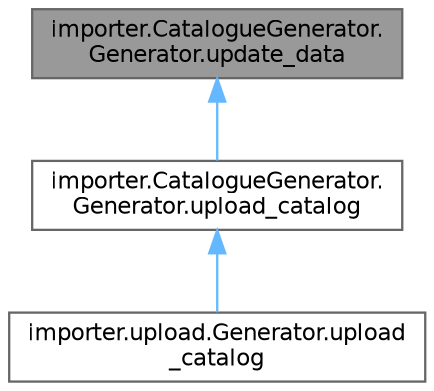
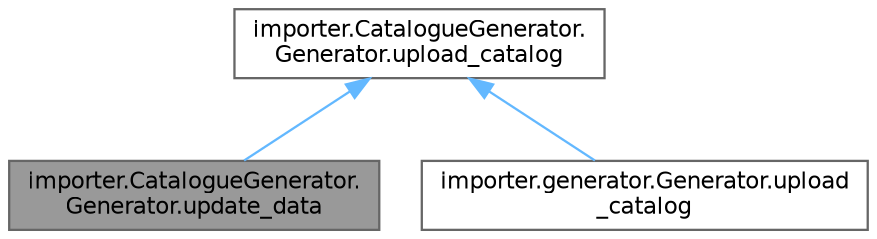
(217, 131) -> (297, 126)
(217, 347) -> (645, 195)
